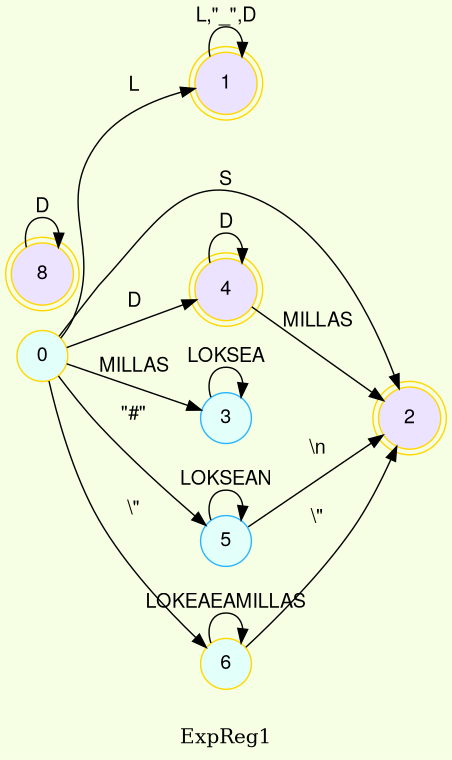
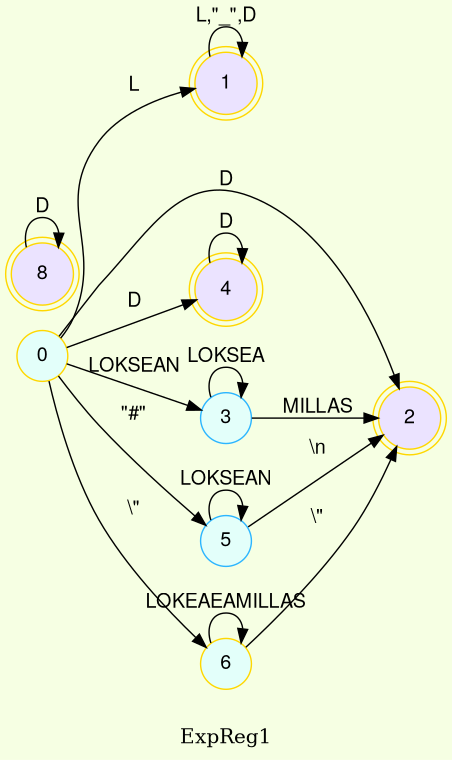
(226, 180) -> (226, 180)
(312, 350) -> (308, 418)
(134, 367) -> (134, 367)
